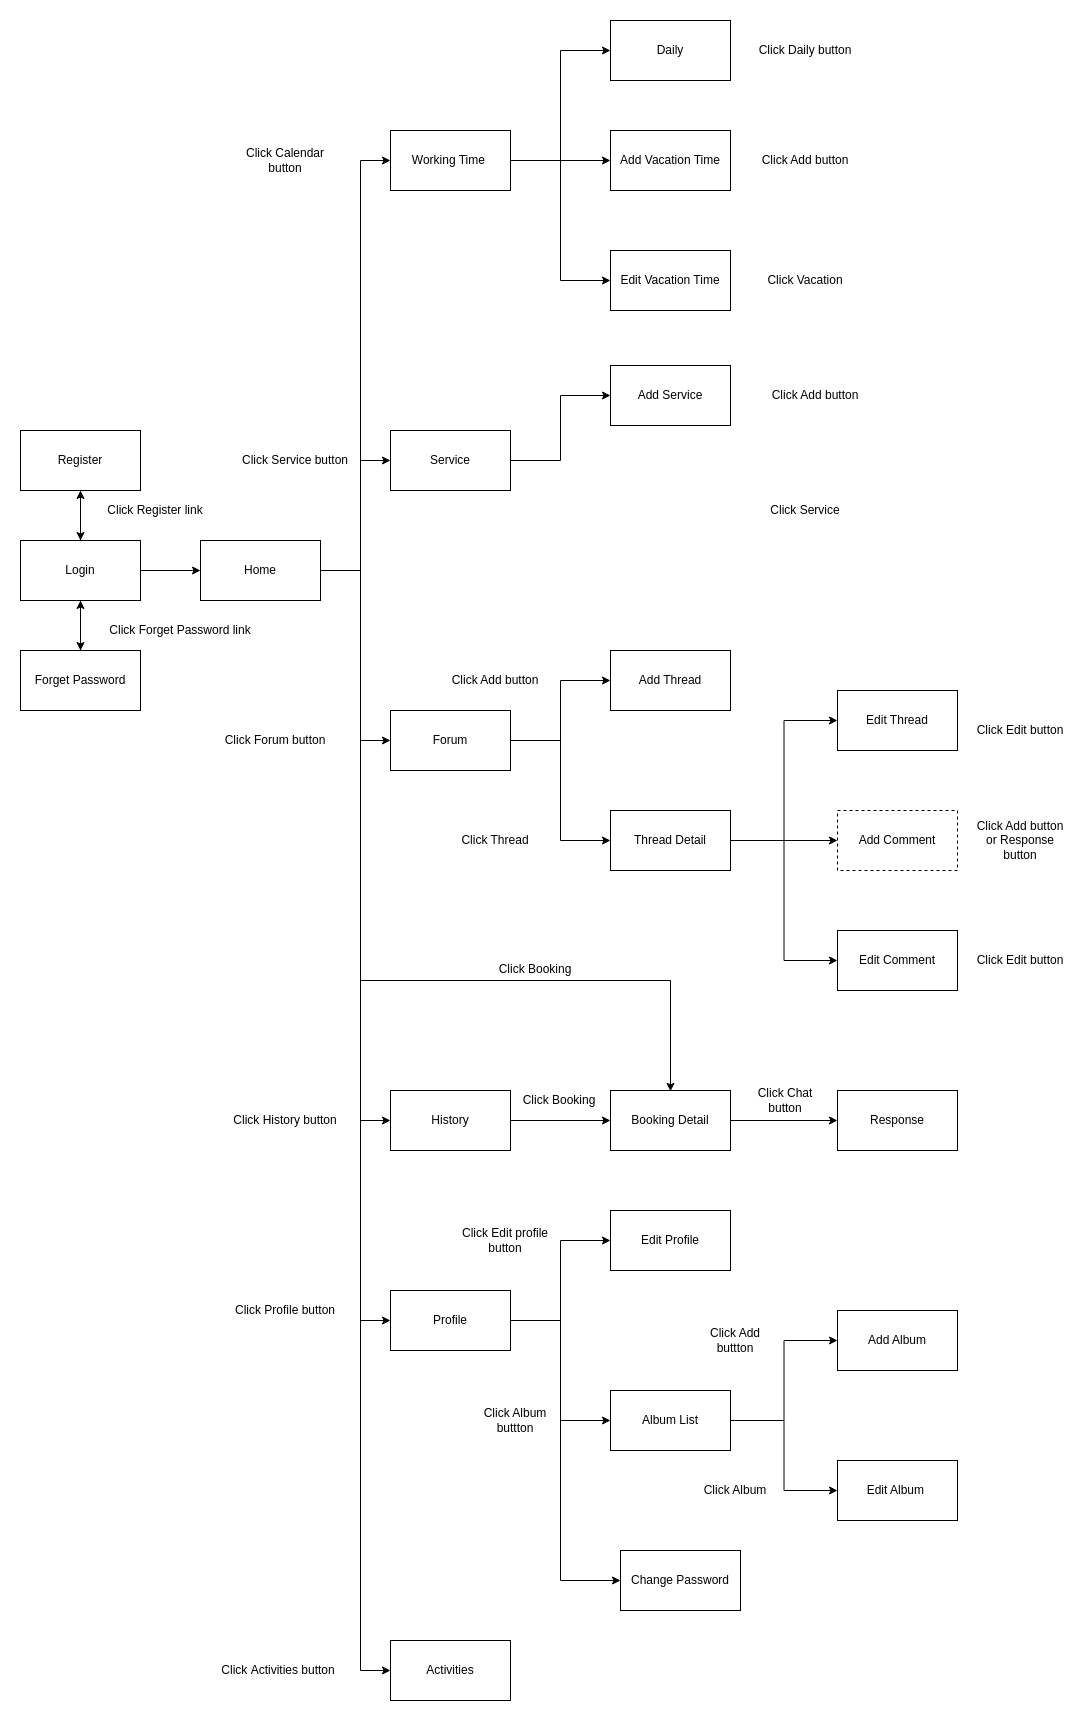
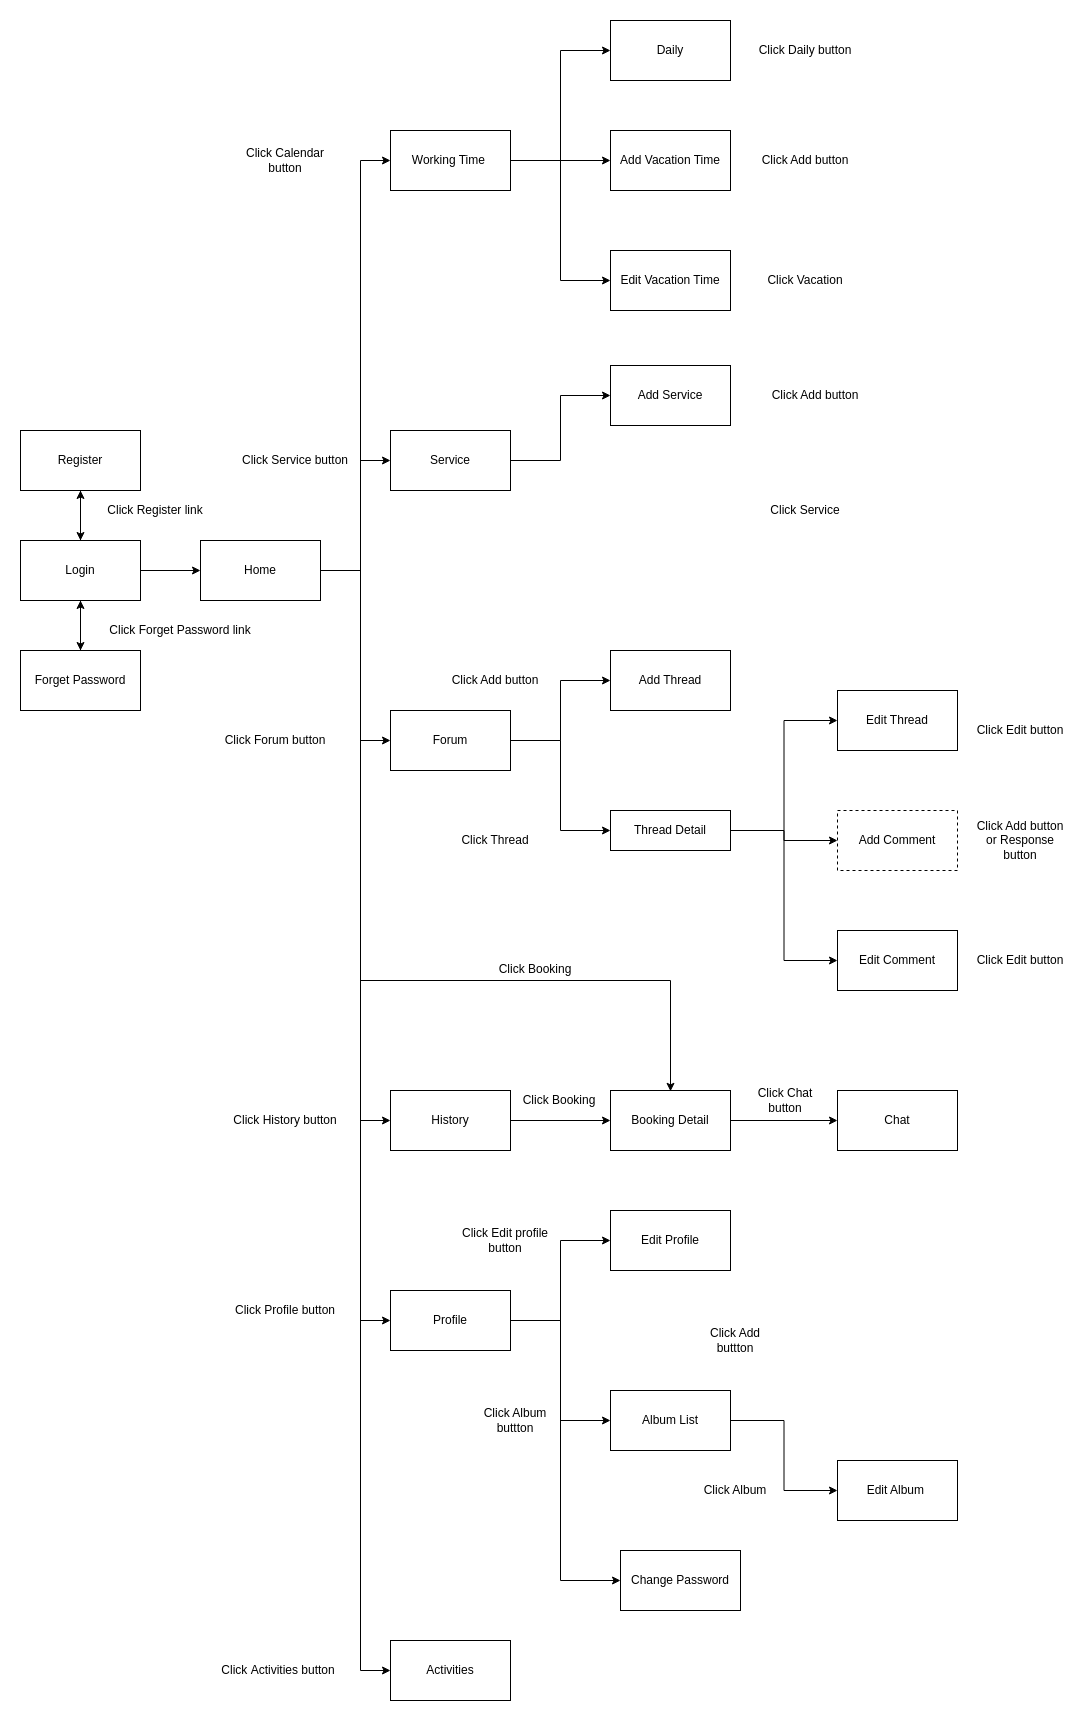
(671, 841) -> (671, 831)
(898, 1121) -> (898, 1121)
(898, 1341) -> none
(784, 1357) -> none
